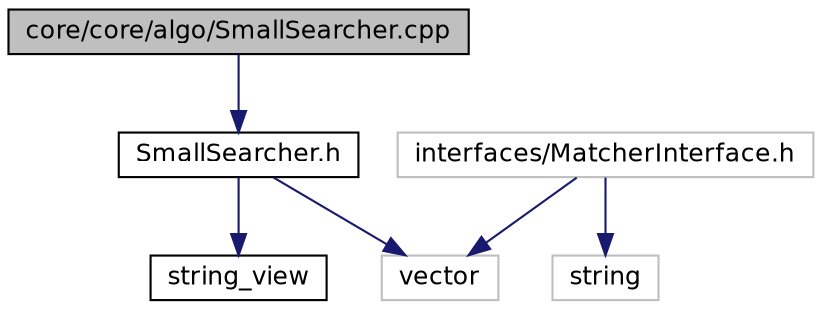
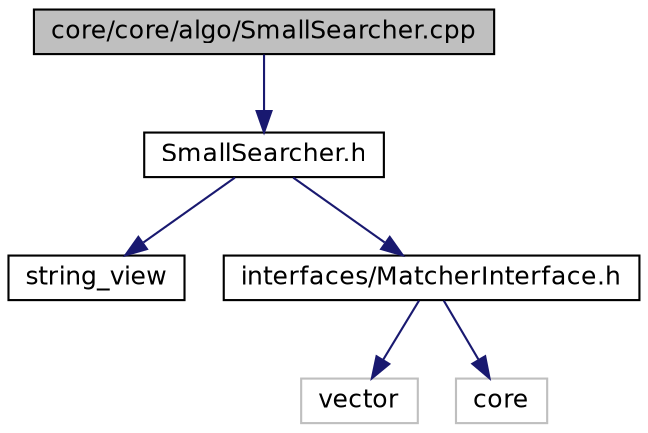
(605, 155) -> (432, 278)
(330, 211) -> (339, 210)
(605, 278) -> (502, 401)
